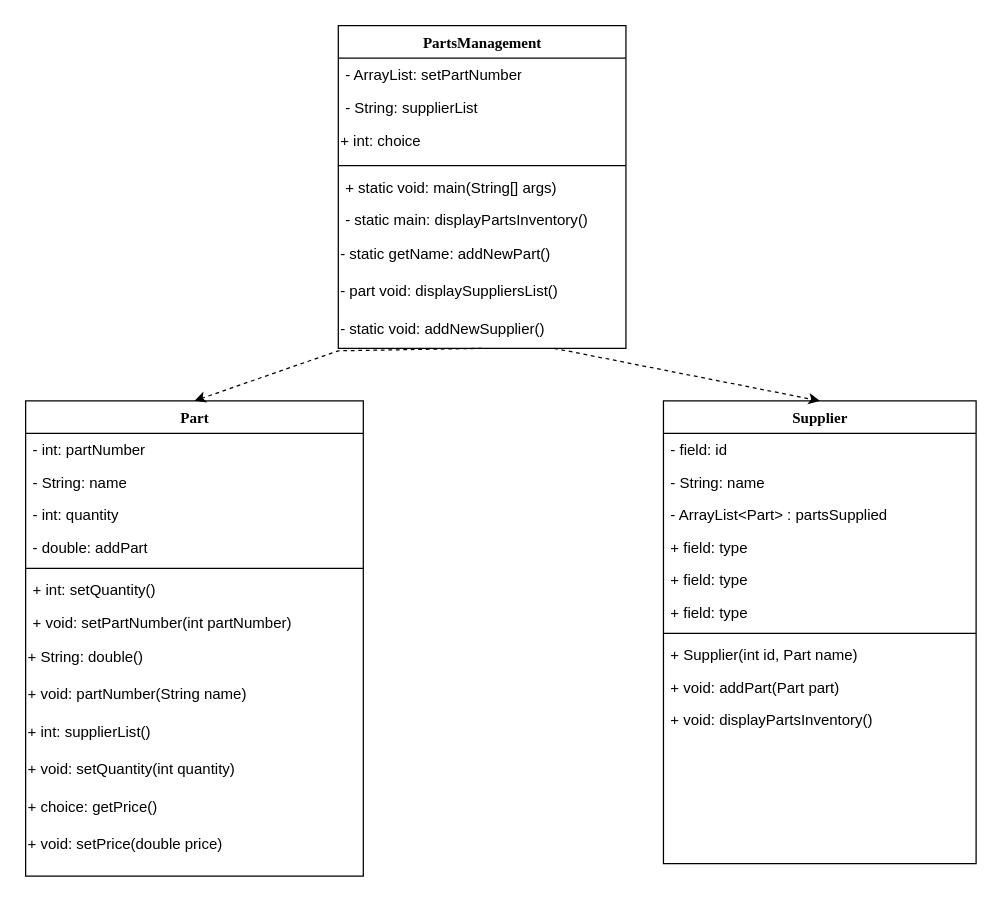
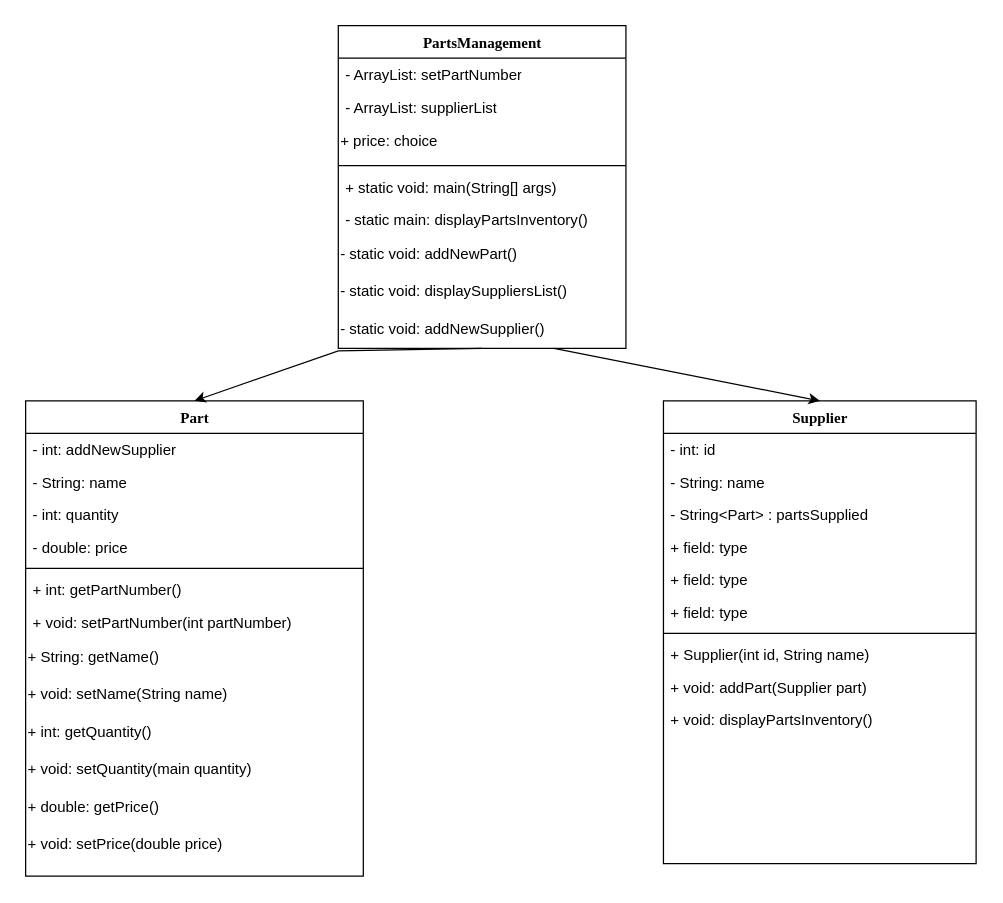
(424, 108) -> (437, 108)
(385, 142) -> (394, 142)
(457, 254) -> (442, 254)
(468, 292) -> (475, 292)
(323, 356) -> (323, 356)
(682, 373) -> (682, 373)
(97, 451) -> (110, 451)
(705, 451) -> (699, 451)
(796, 516) -> (783, 516)
(97, 548) -> (86, 548)
(107, 591) -> (118, 591)
(775, 656) -> (781, 656)
(94, 657) -> (100, 657)
(770, 688) -> (783, 688)
(147, 694) -> (134, 694)
(103, 732) -> (102, 732)
(151, 769) -> (155, 769)
(102, 807) -> (102, 807)
